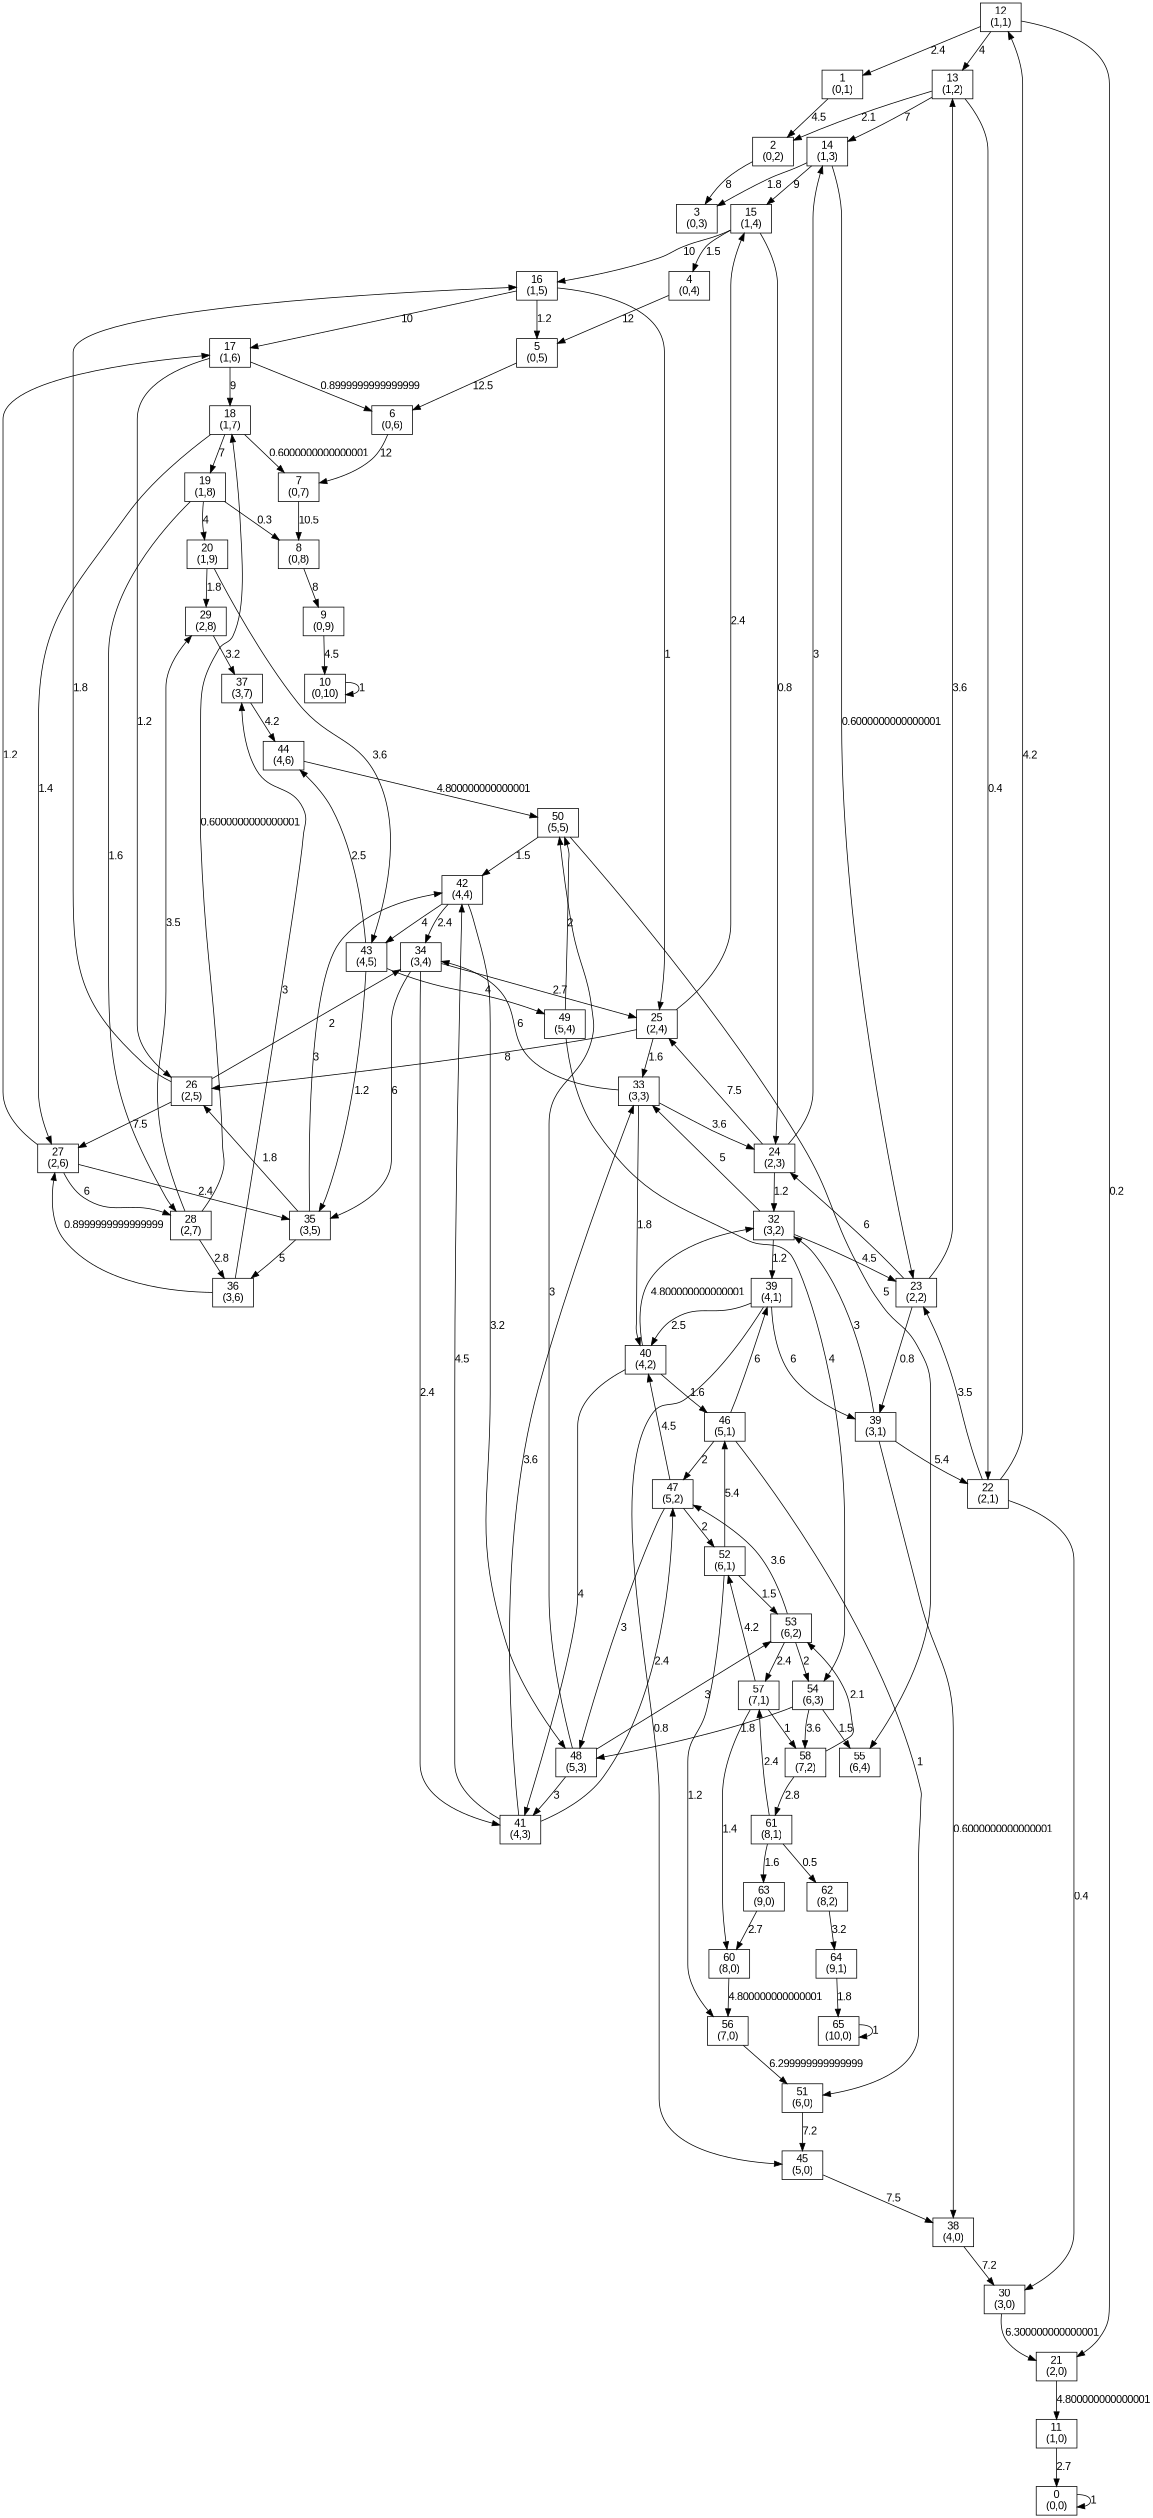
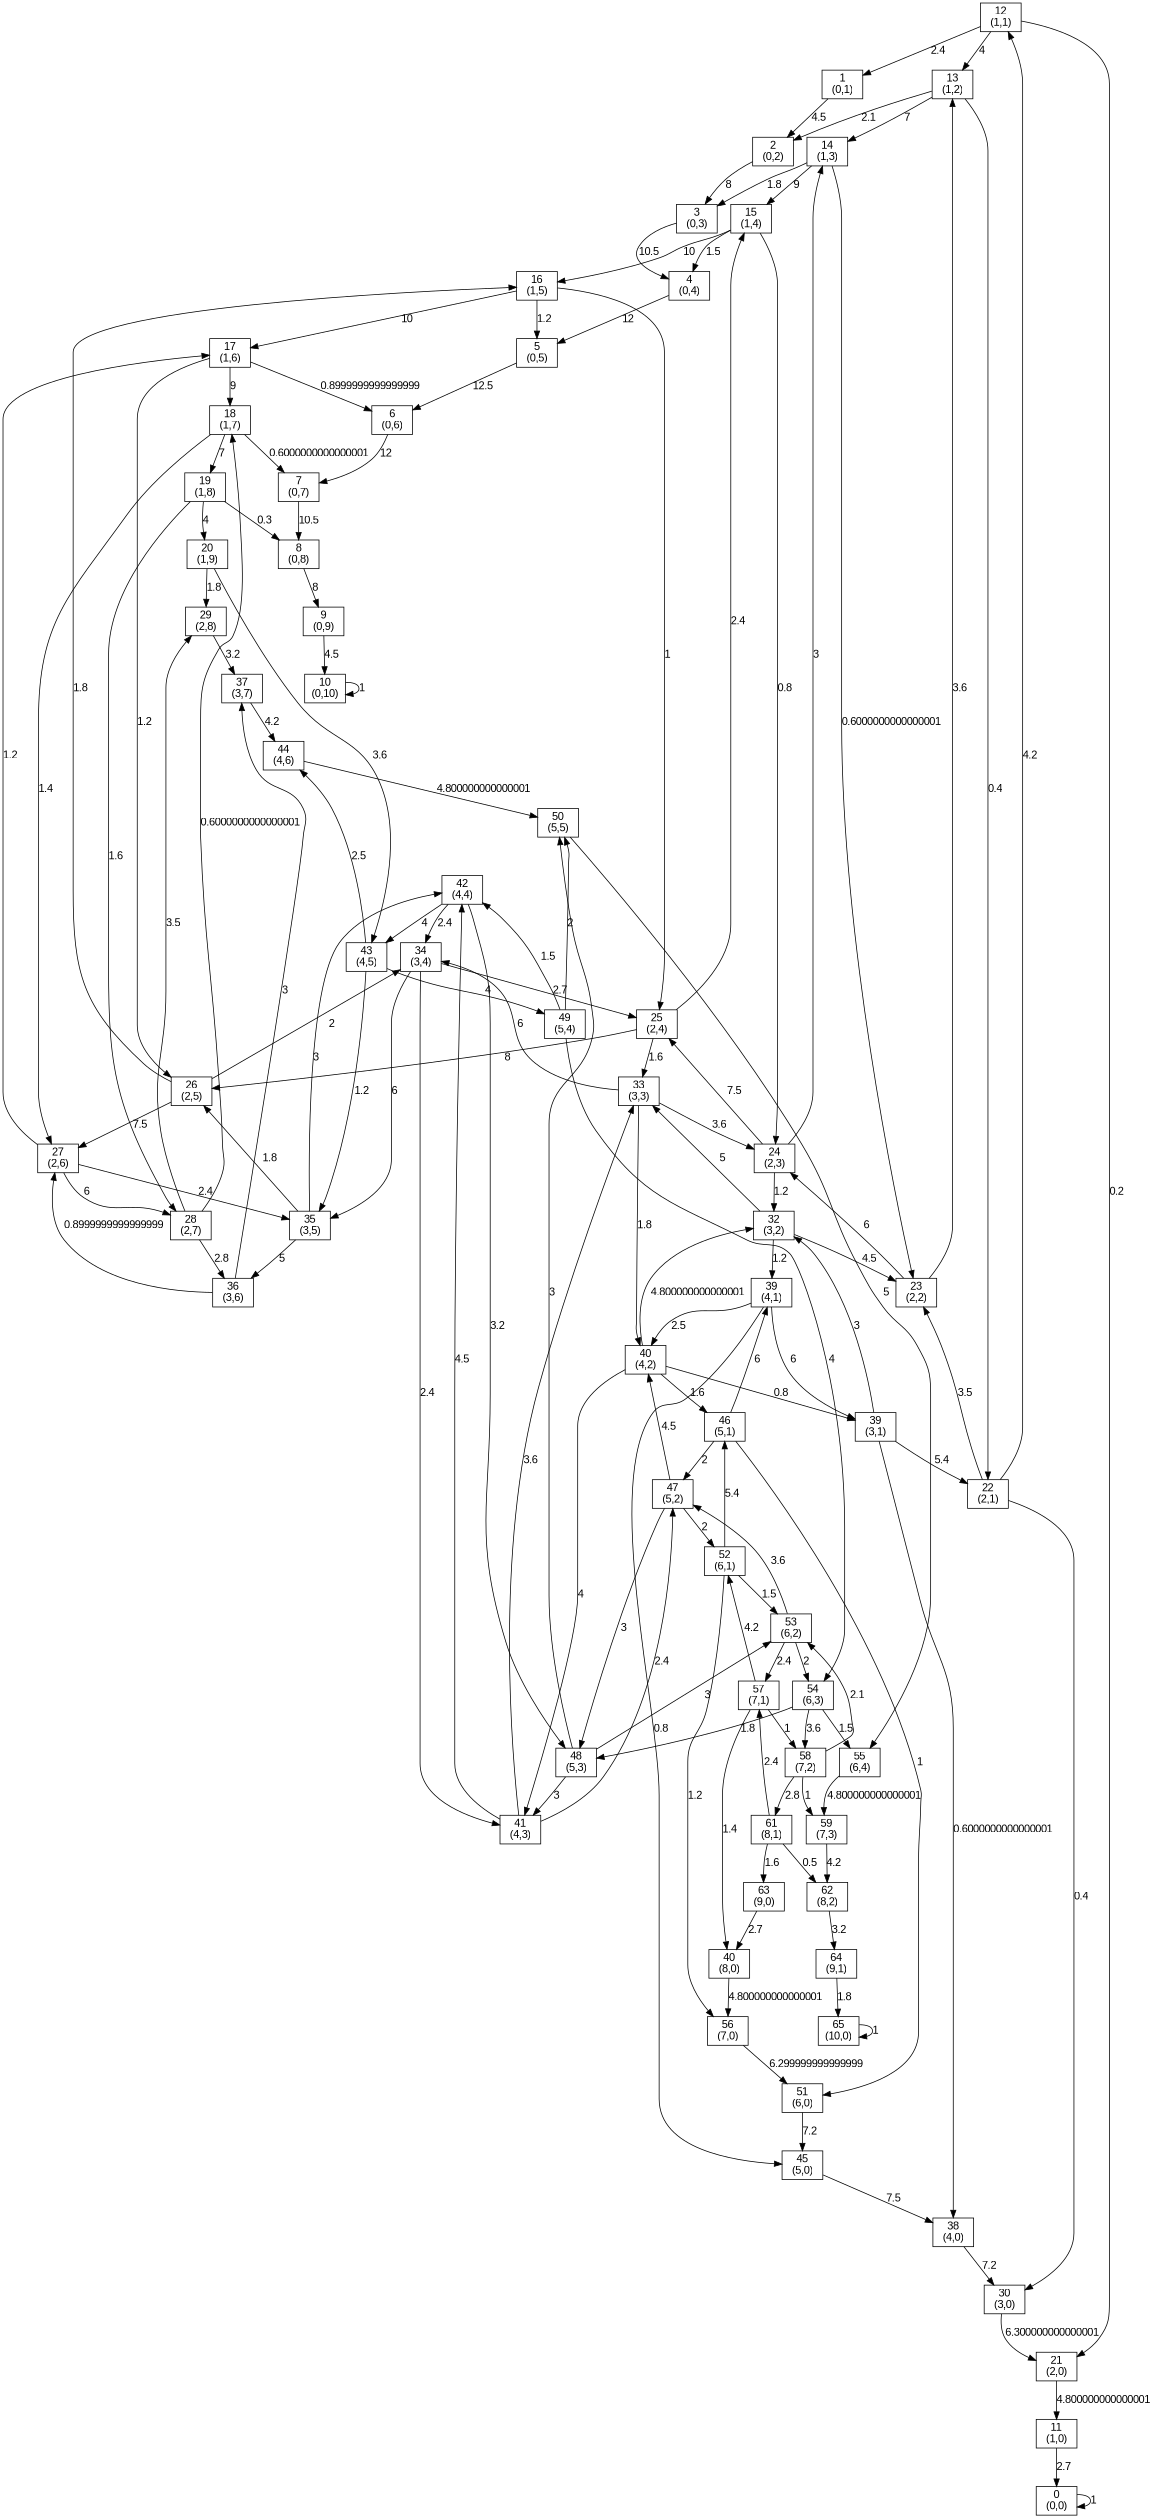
none -> (640, 246)
(513, 854) -> (531, 954)
(897, 1356) -> (757, 1392)
none -> (827, 1830)
(729, 1964) -> (729, 1964)
